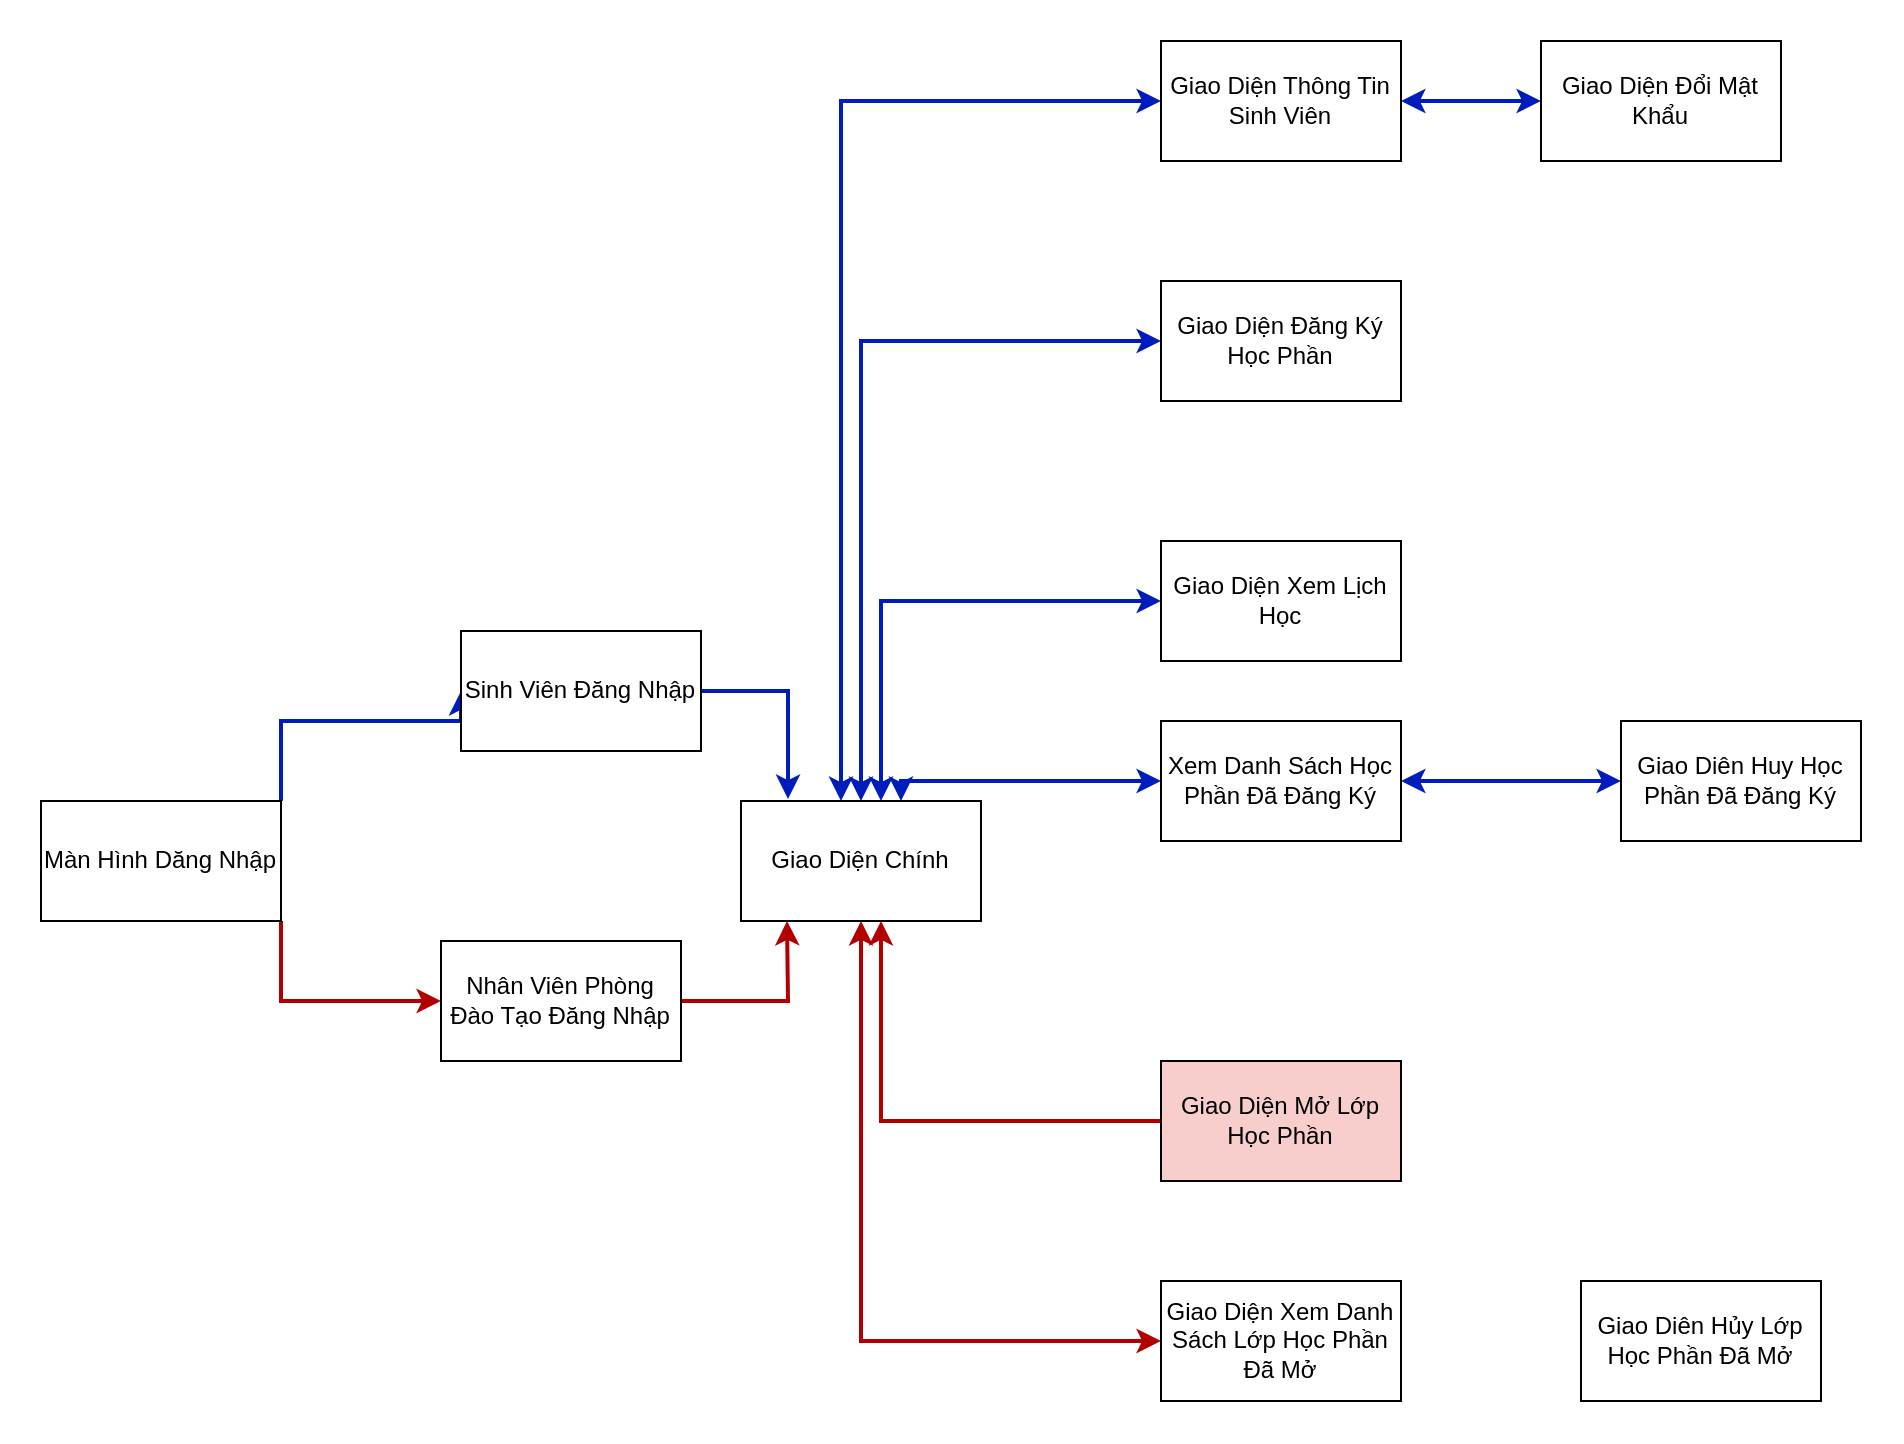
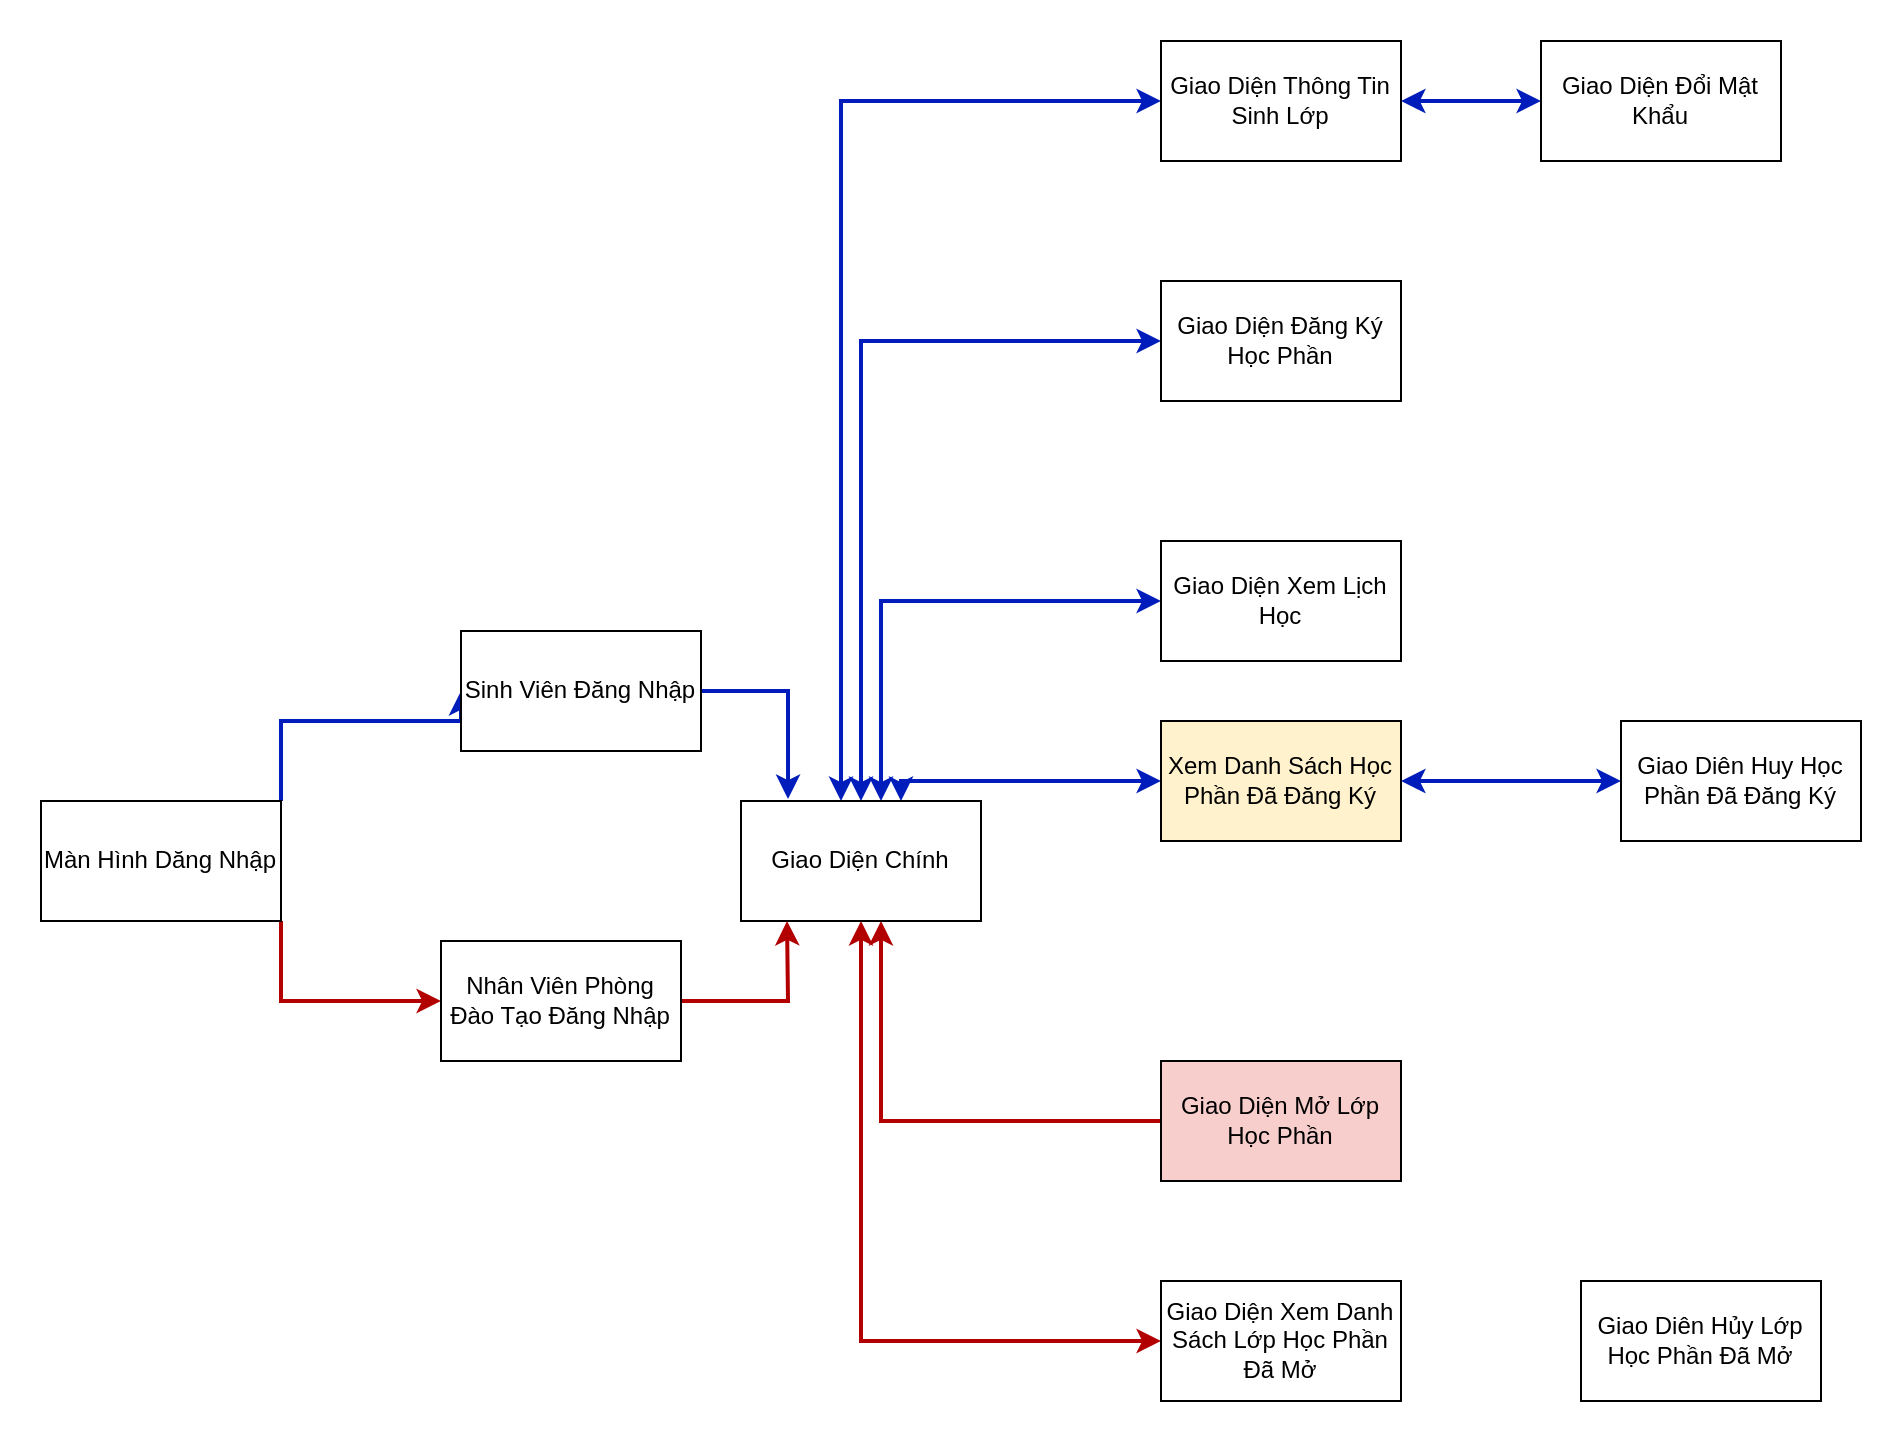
(1281, 101) -> (1281, 101)
(1281, 781) -> (1281, 781)
